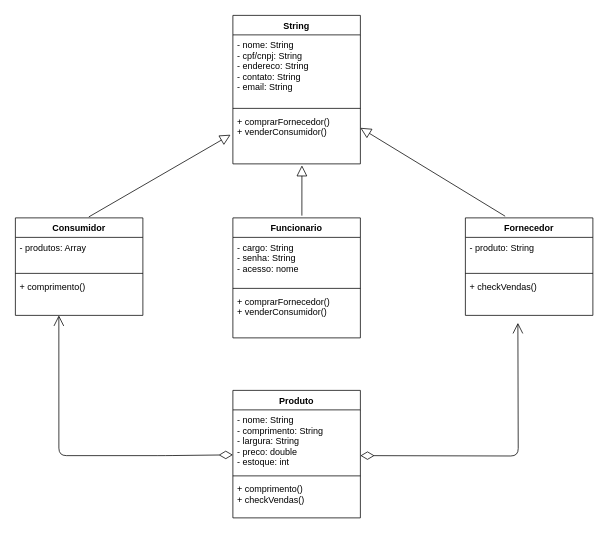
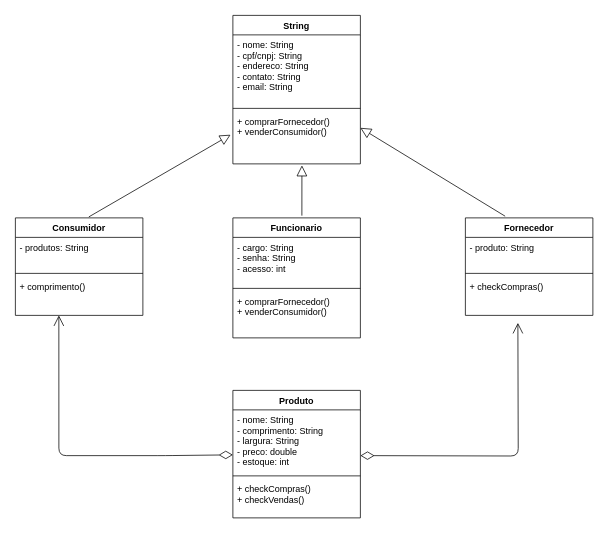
(59, 248) -> (60, 248)
(270, 248) -> (270, 248)
(506, 287) -> (509, 287)
(272, 489) -> (276, 489)
